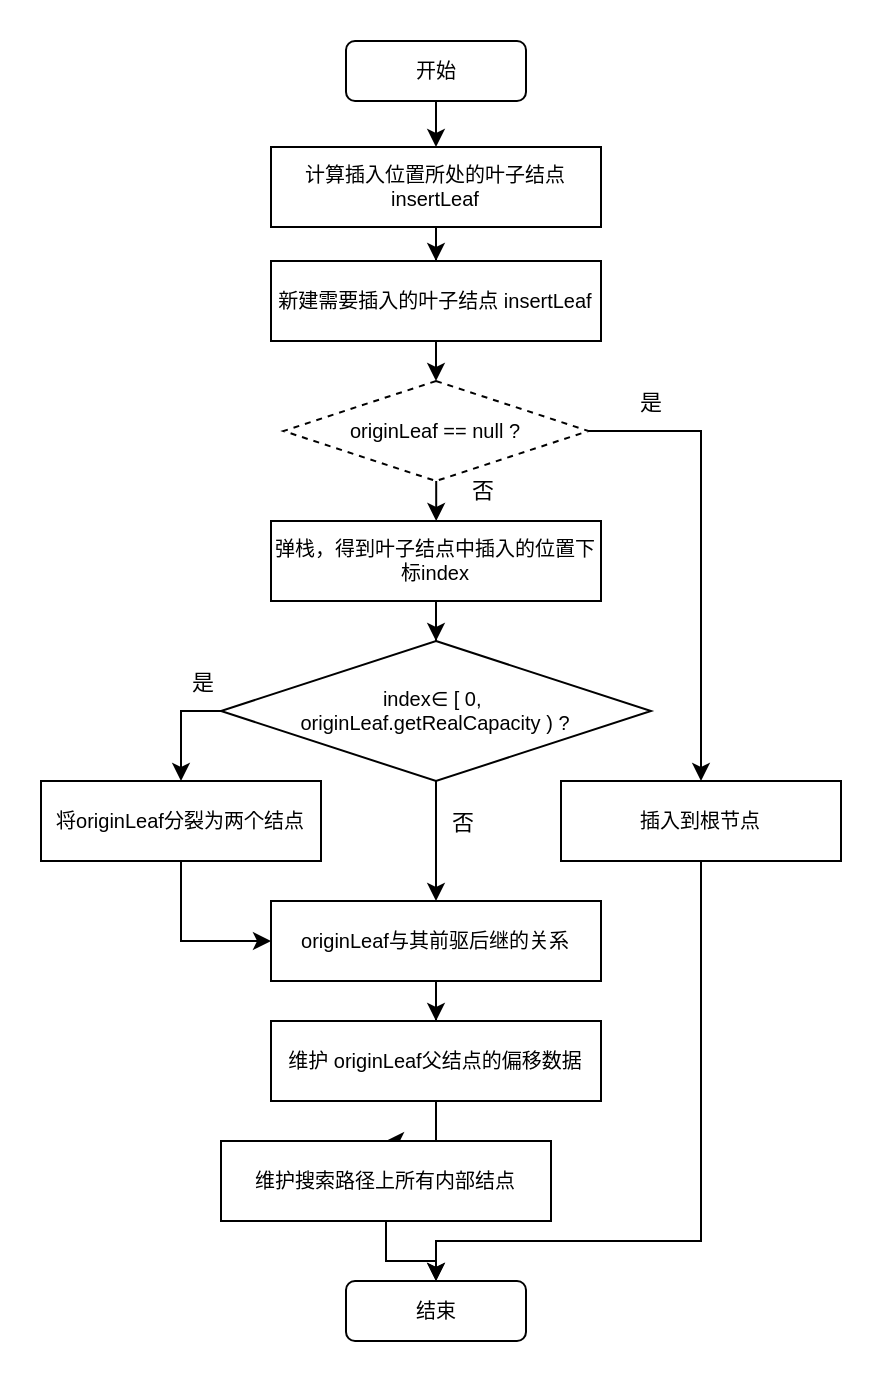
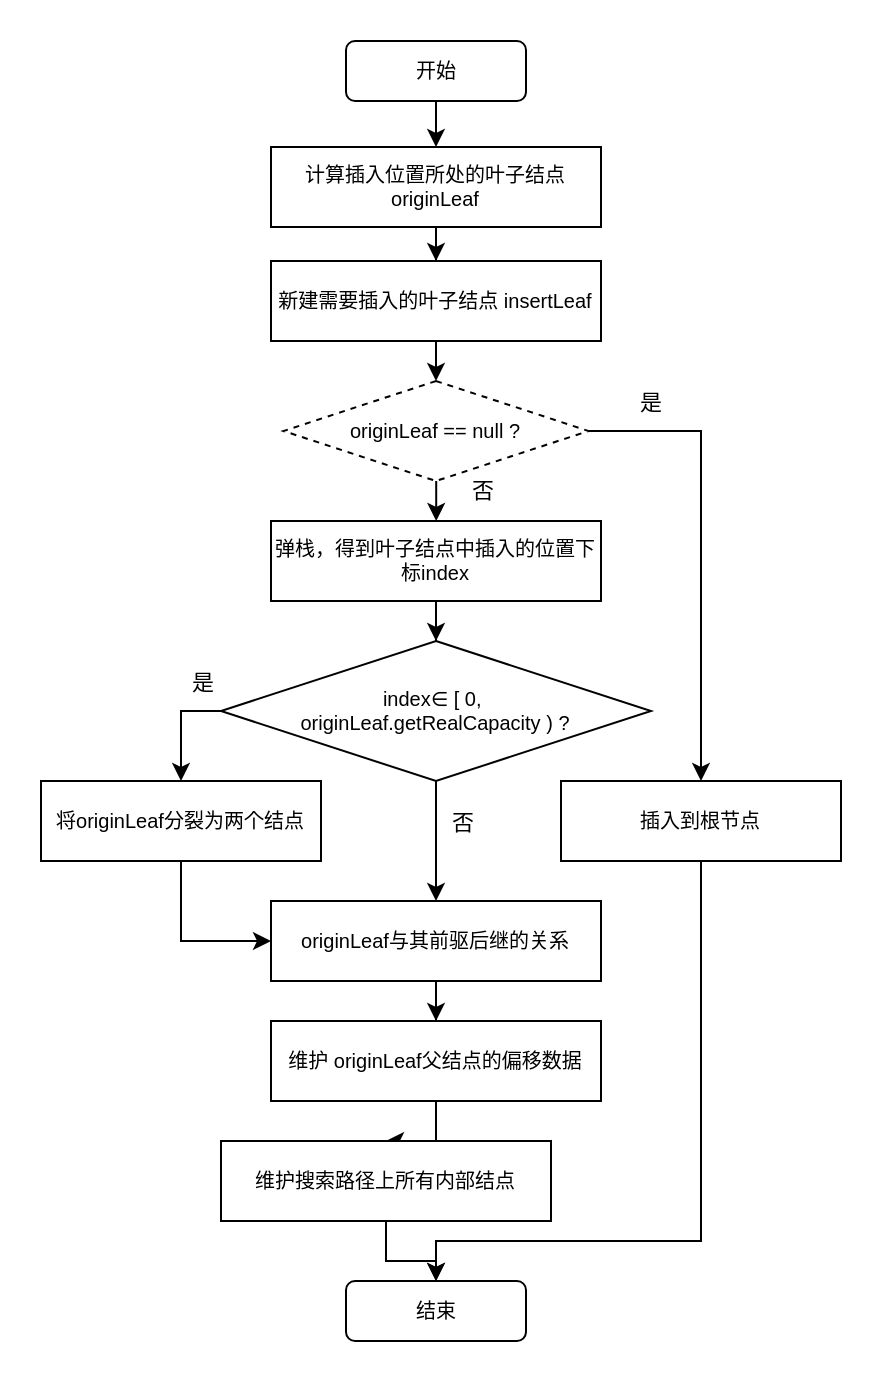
(436, 187) -> (436, 187)
